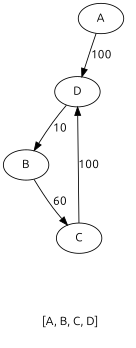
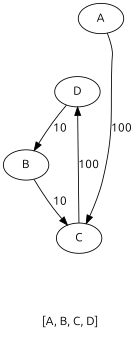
(90, 51) -> (111, 126)
(60, 202) -> (60, 202)
